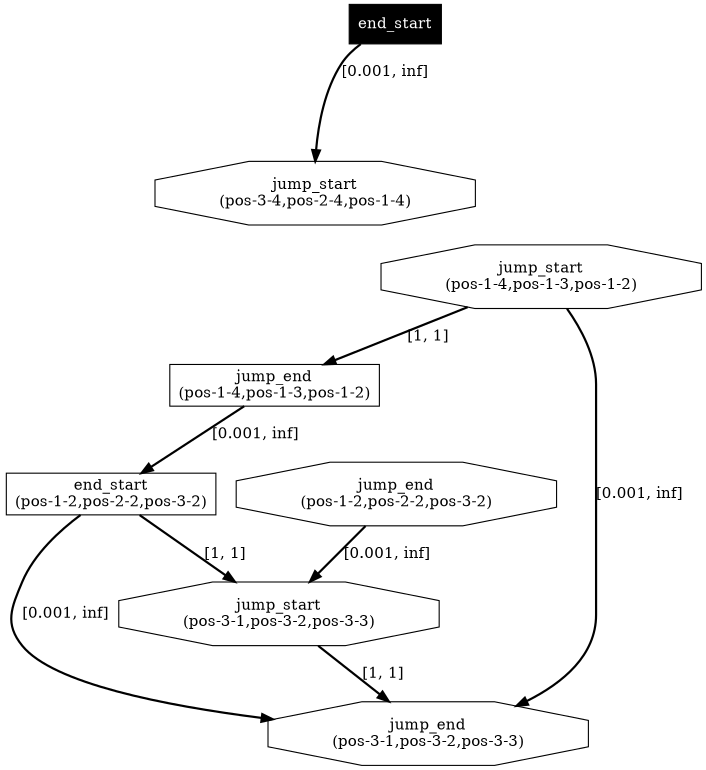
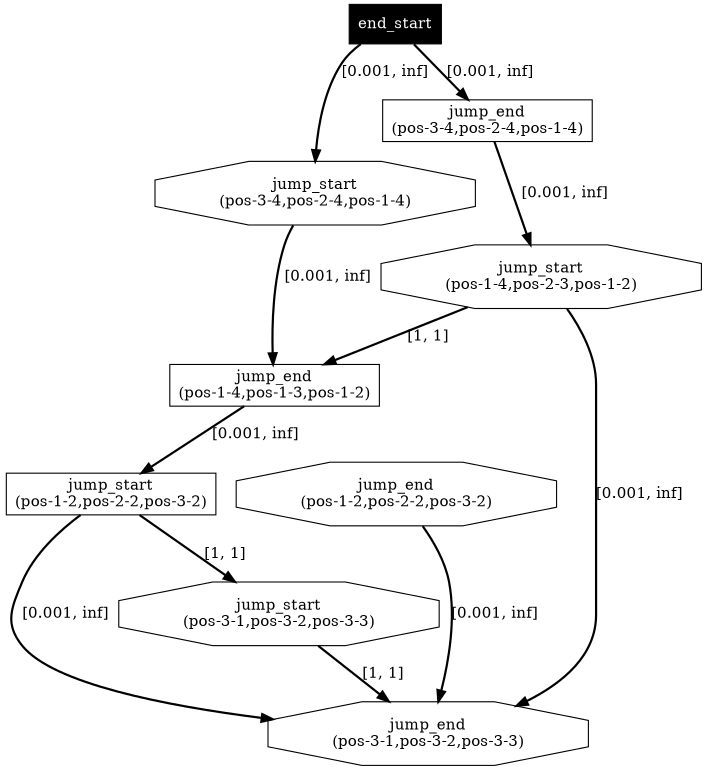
none -> (487, 121)
(541, 277) -> (541, 277)
none -> (275, 288)
(111, 494) -> (111, 494)
(342, 550) -> (452, 606)
